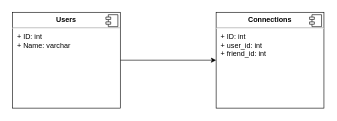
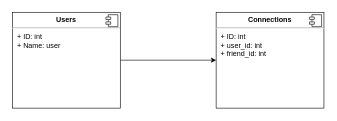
(40, 12) -> (34, 12)
